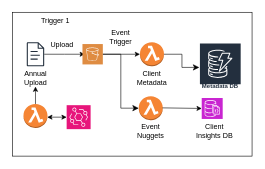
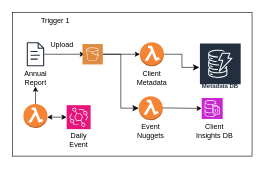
(121, 38) -> none
(36, 78) -> (36, 78)
none -> (79, 141)
